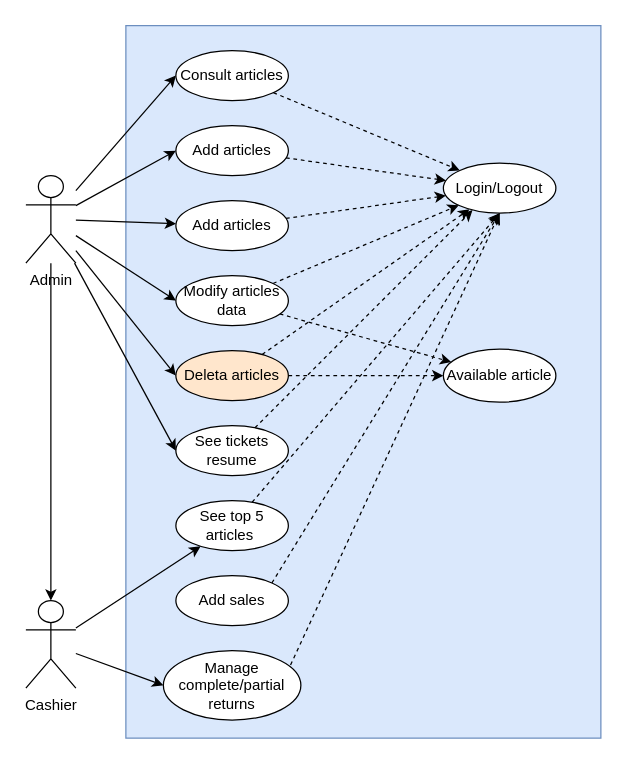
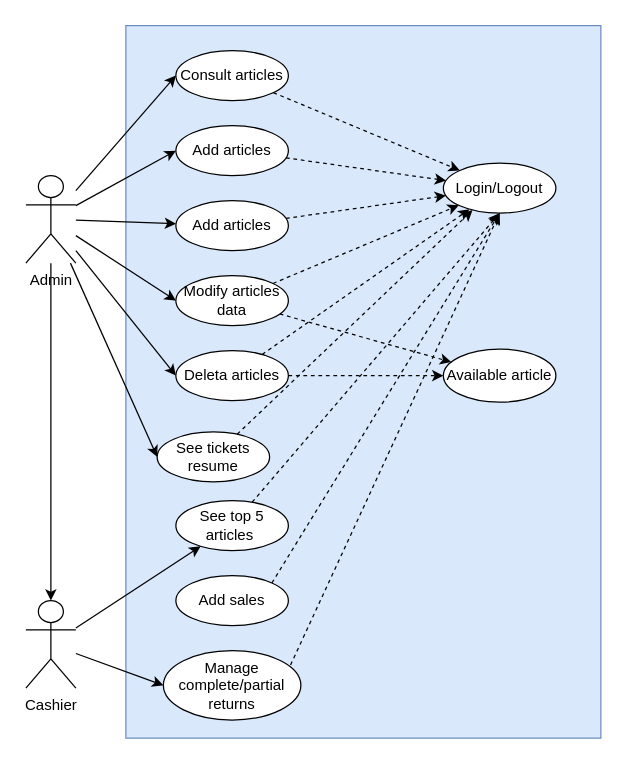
(232, 376) -> (232, 376)
(232, 451) -> (213, 457)
